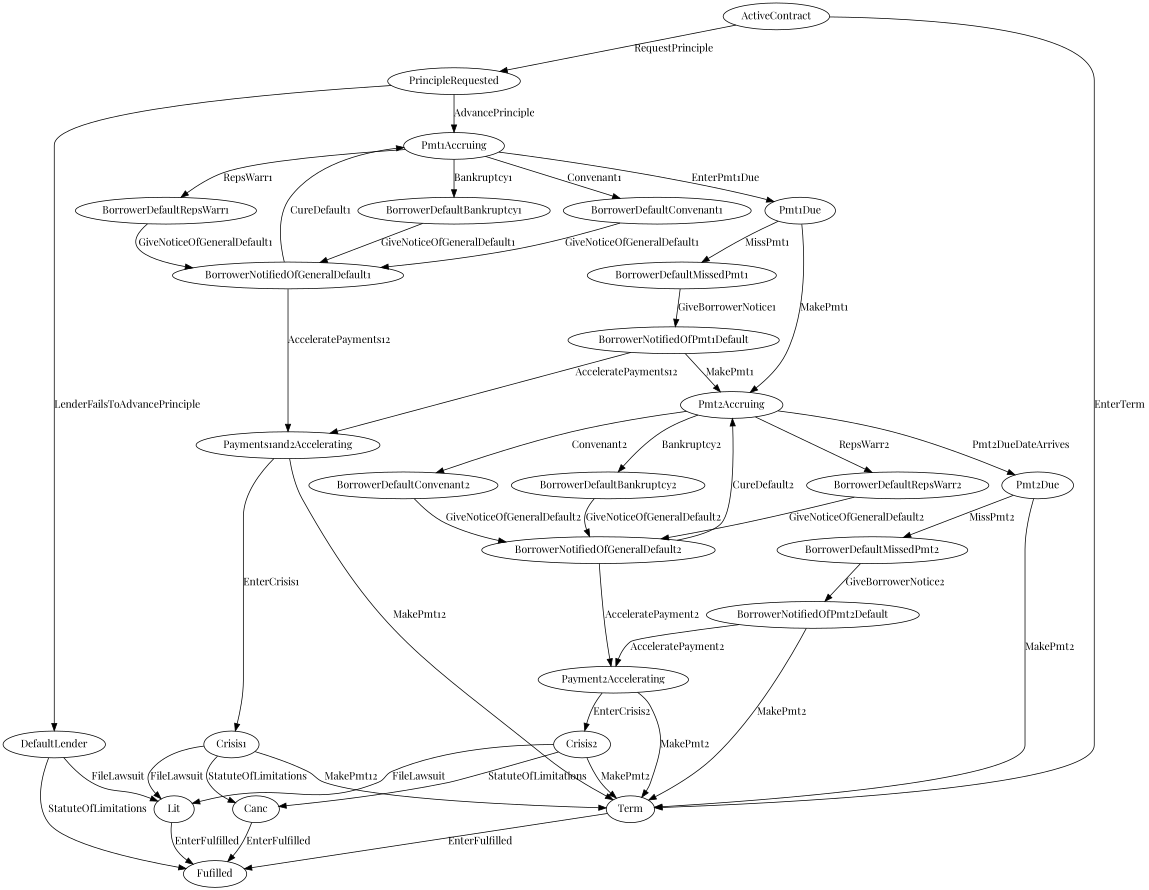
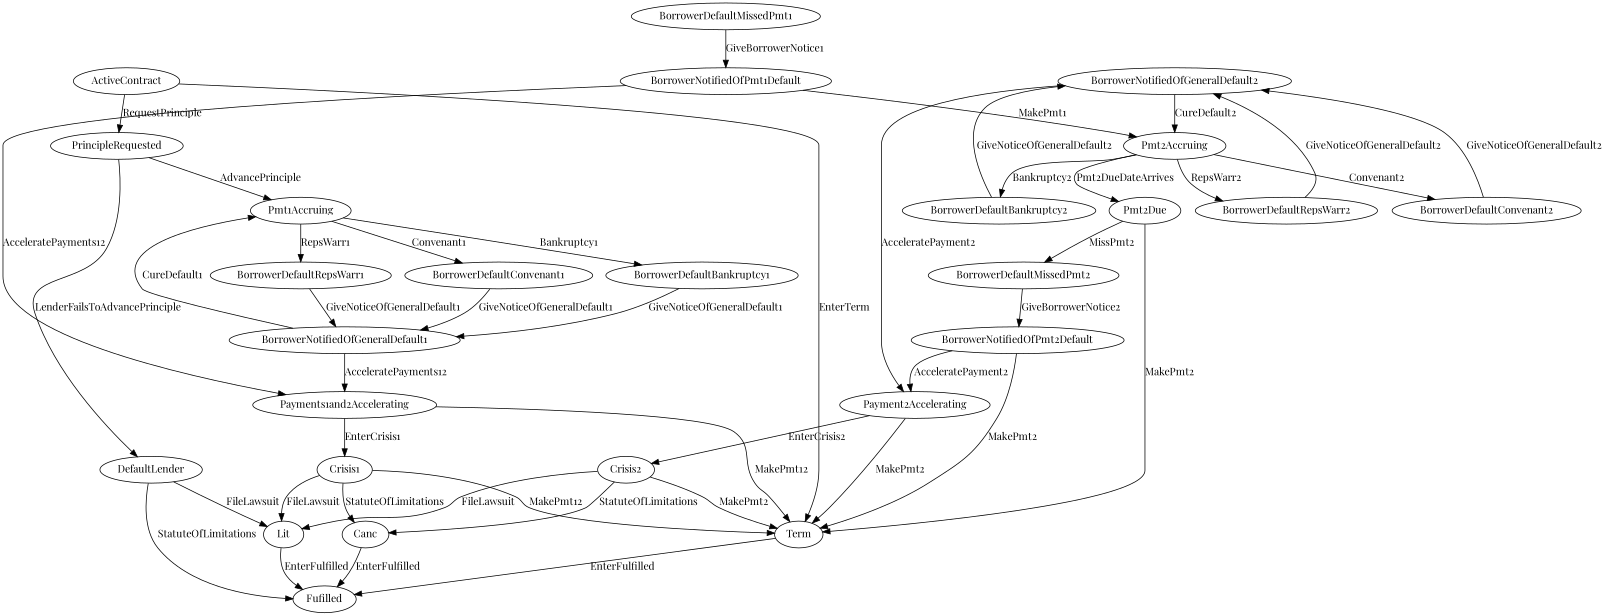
(800, 211) -> none
